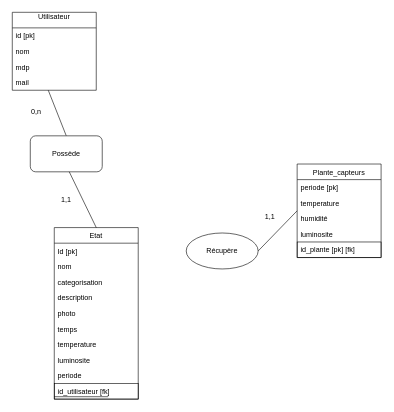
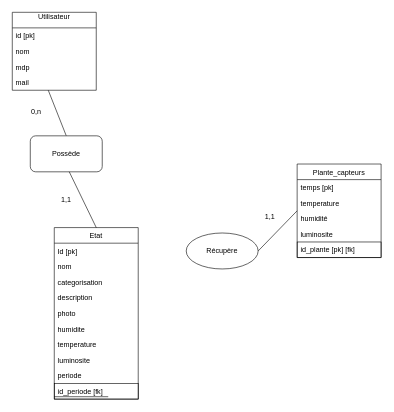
(323, 188) -> (320, 188)
(68, 329) -> (72, 329)
(91, 392) -> (85, 392)
